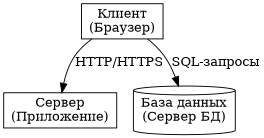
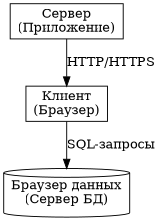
(73, 58) -> (67, 58)
(184, 110) -> (67, 193)
